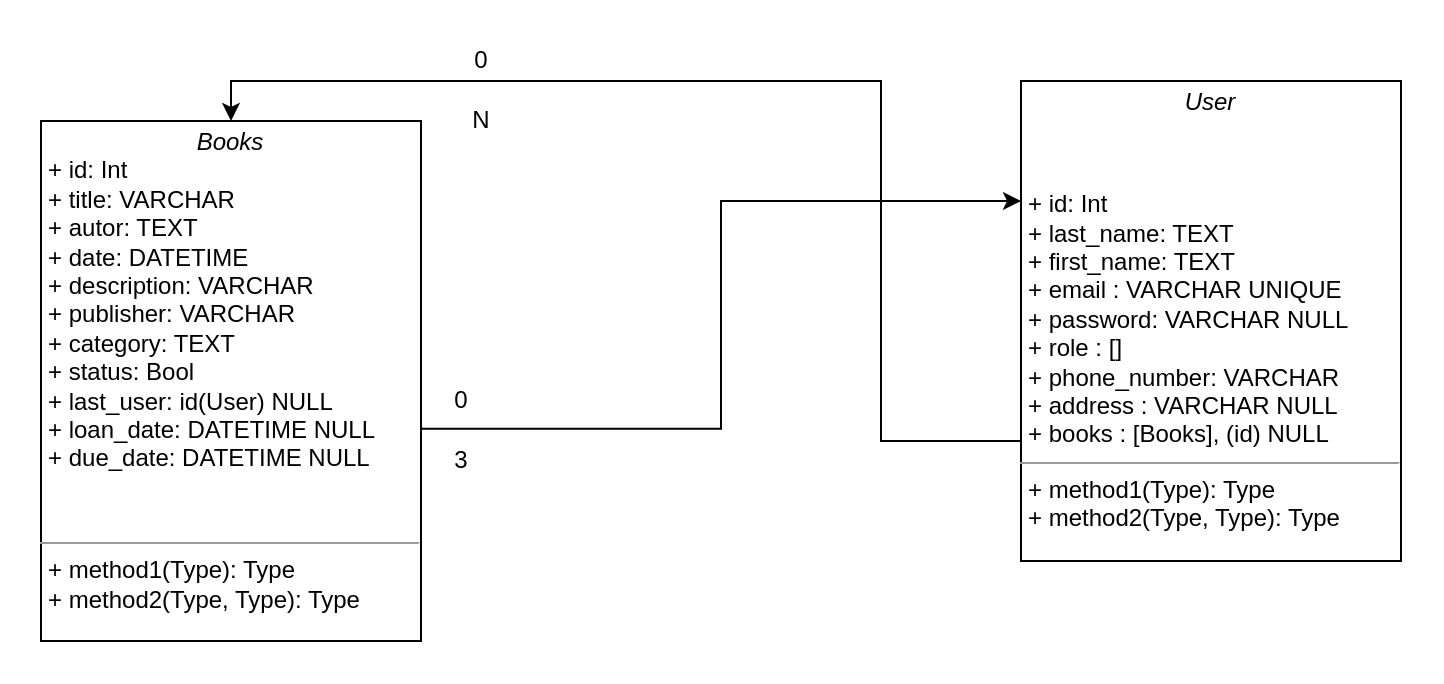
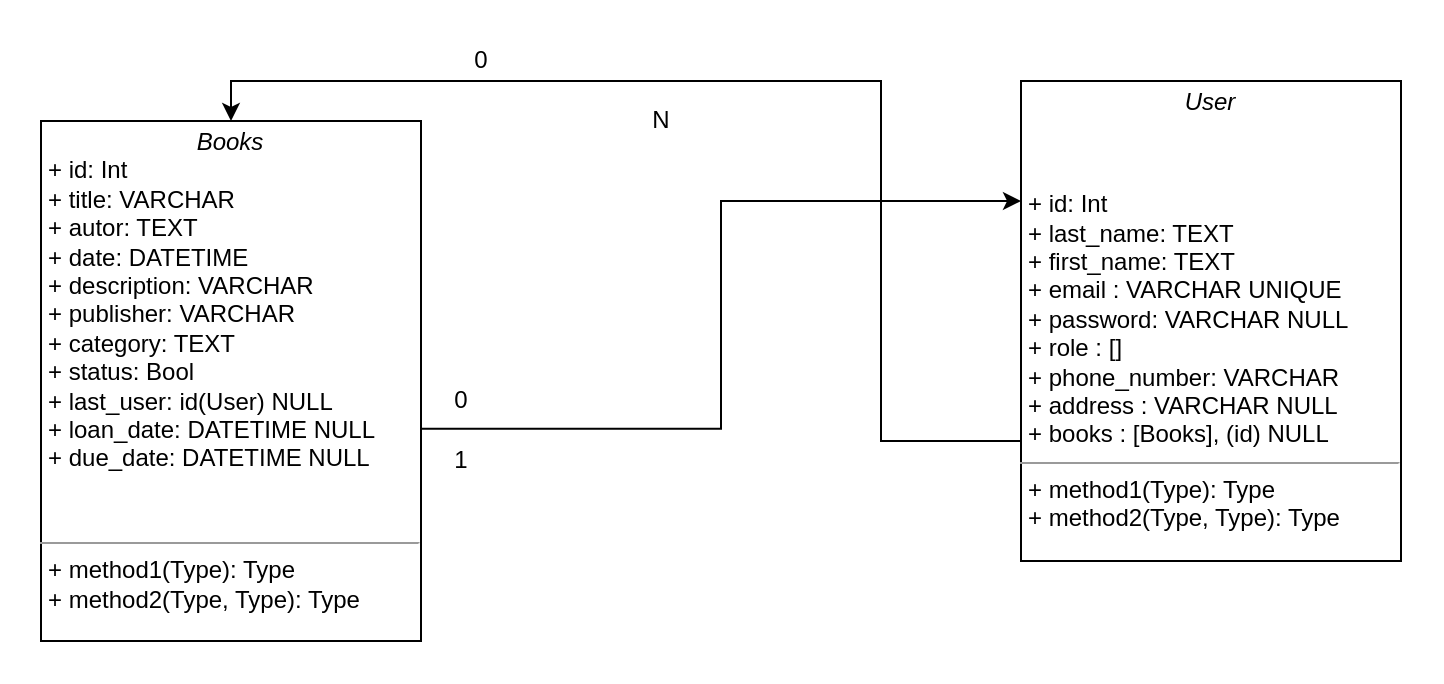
(481, 121) -> (661, 121)
(462, 461) -> (462, 461)
